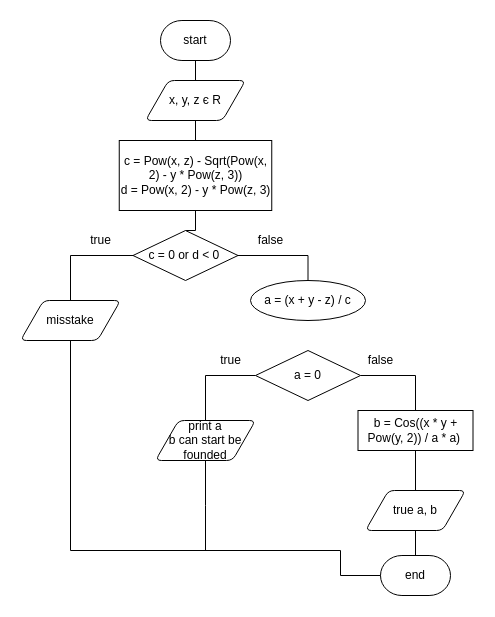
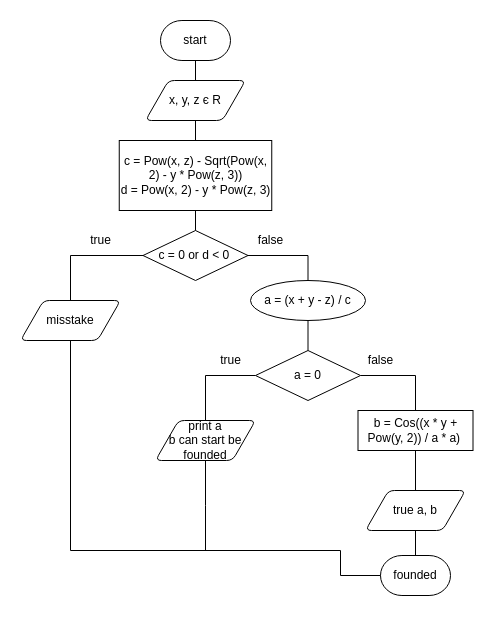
(186, 256) -> (196, 256)
none -> (308, 336)
(416, 576) -> (416, 576)
